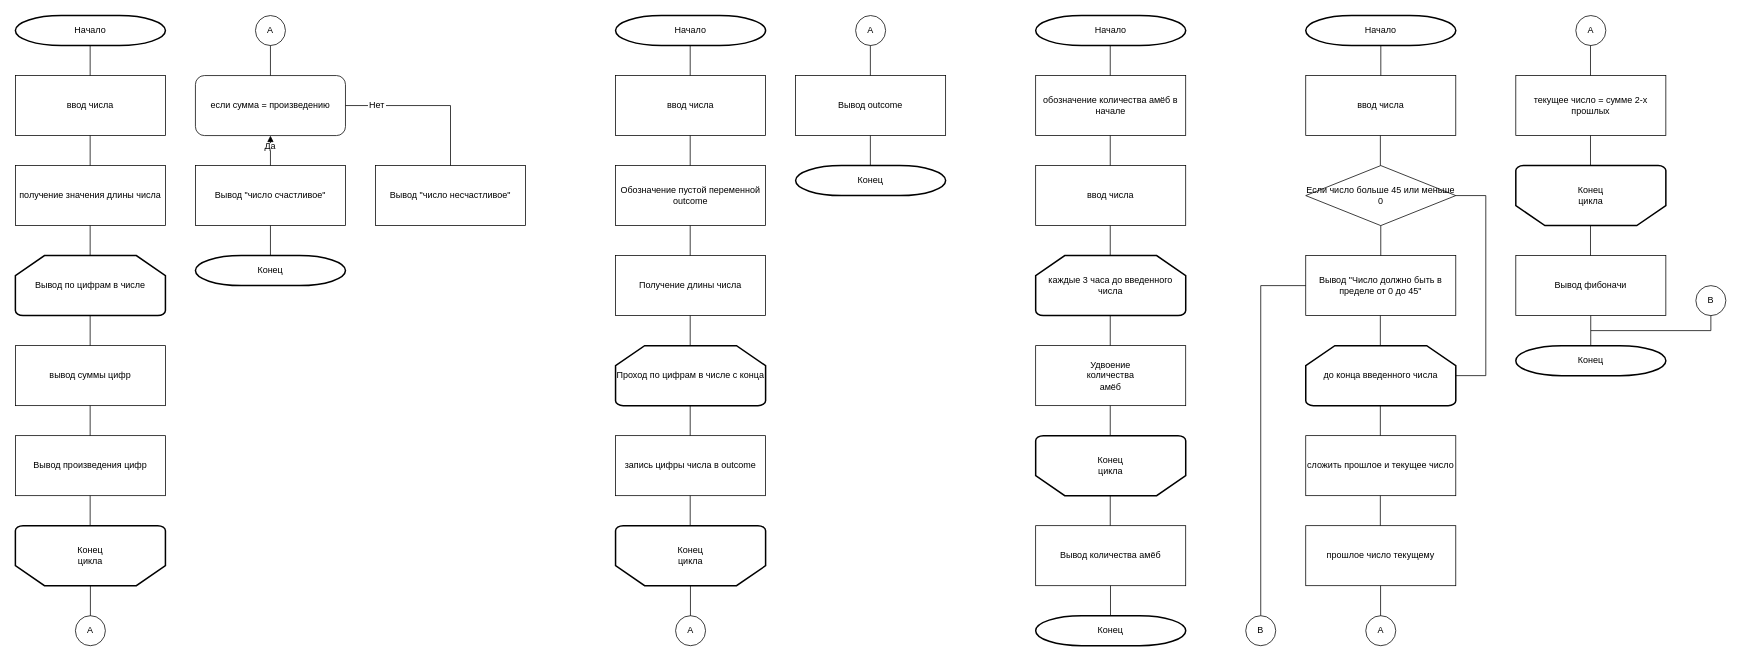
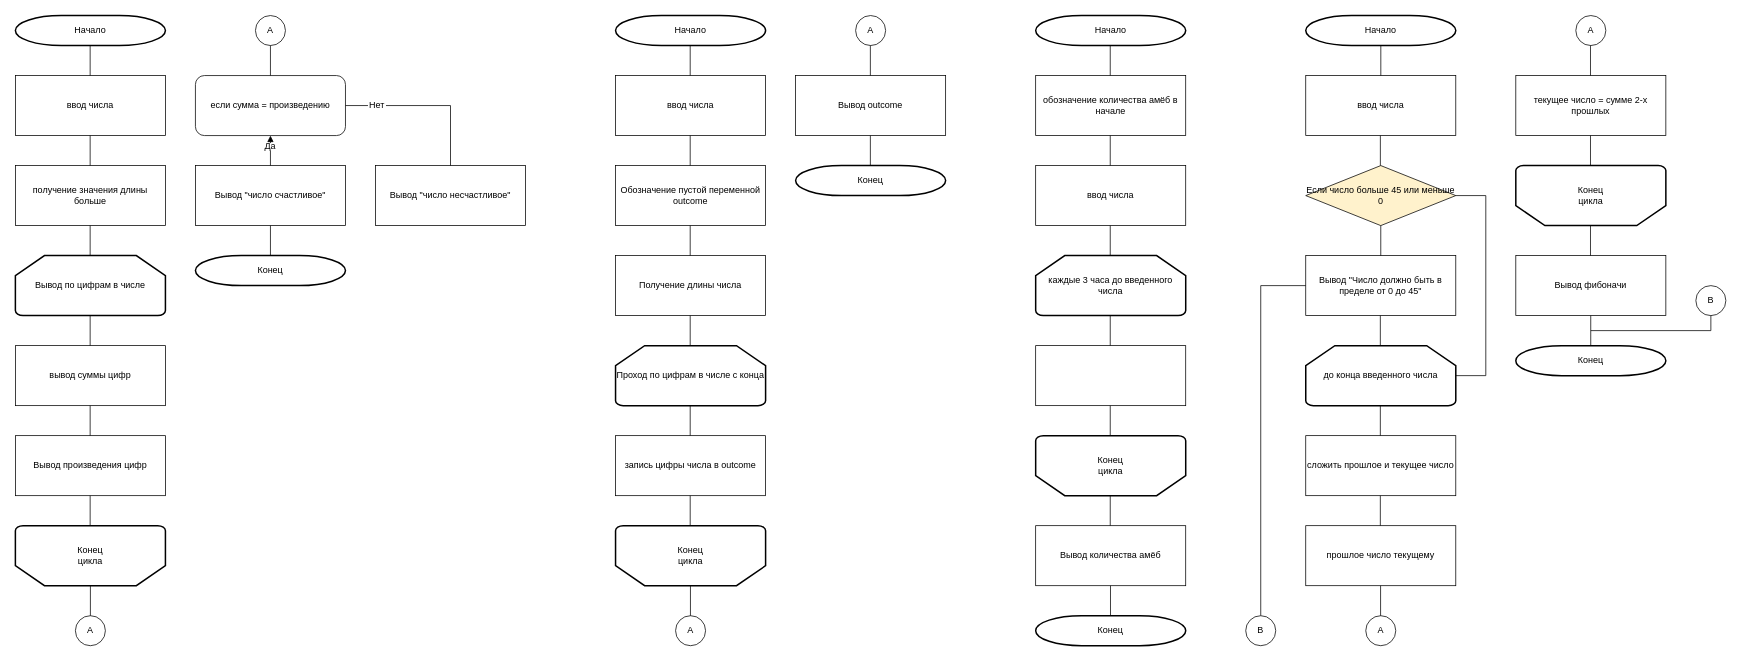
(90, 195) -> (90, 195)
(1380, 195) -> (1380, 195)
(1110, 375) -> none
